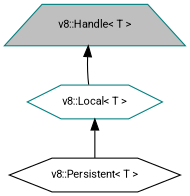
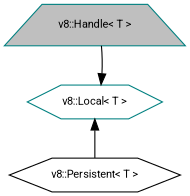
(88, 71) -> (102, 60)
